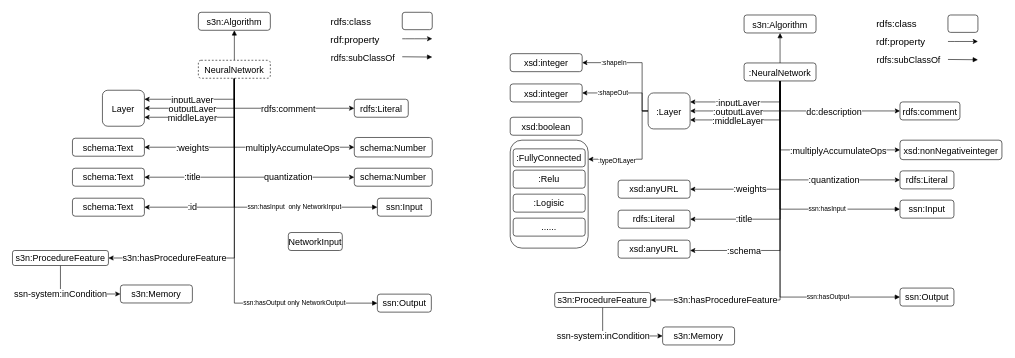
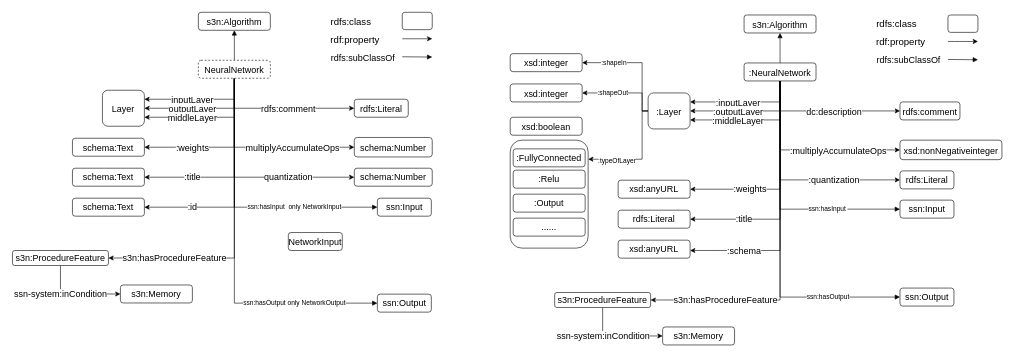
(549, 203) -> (549, 203)
